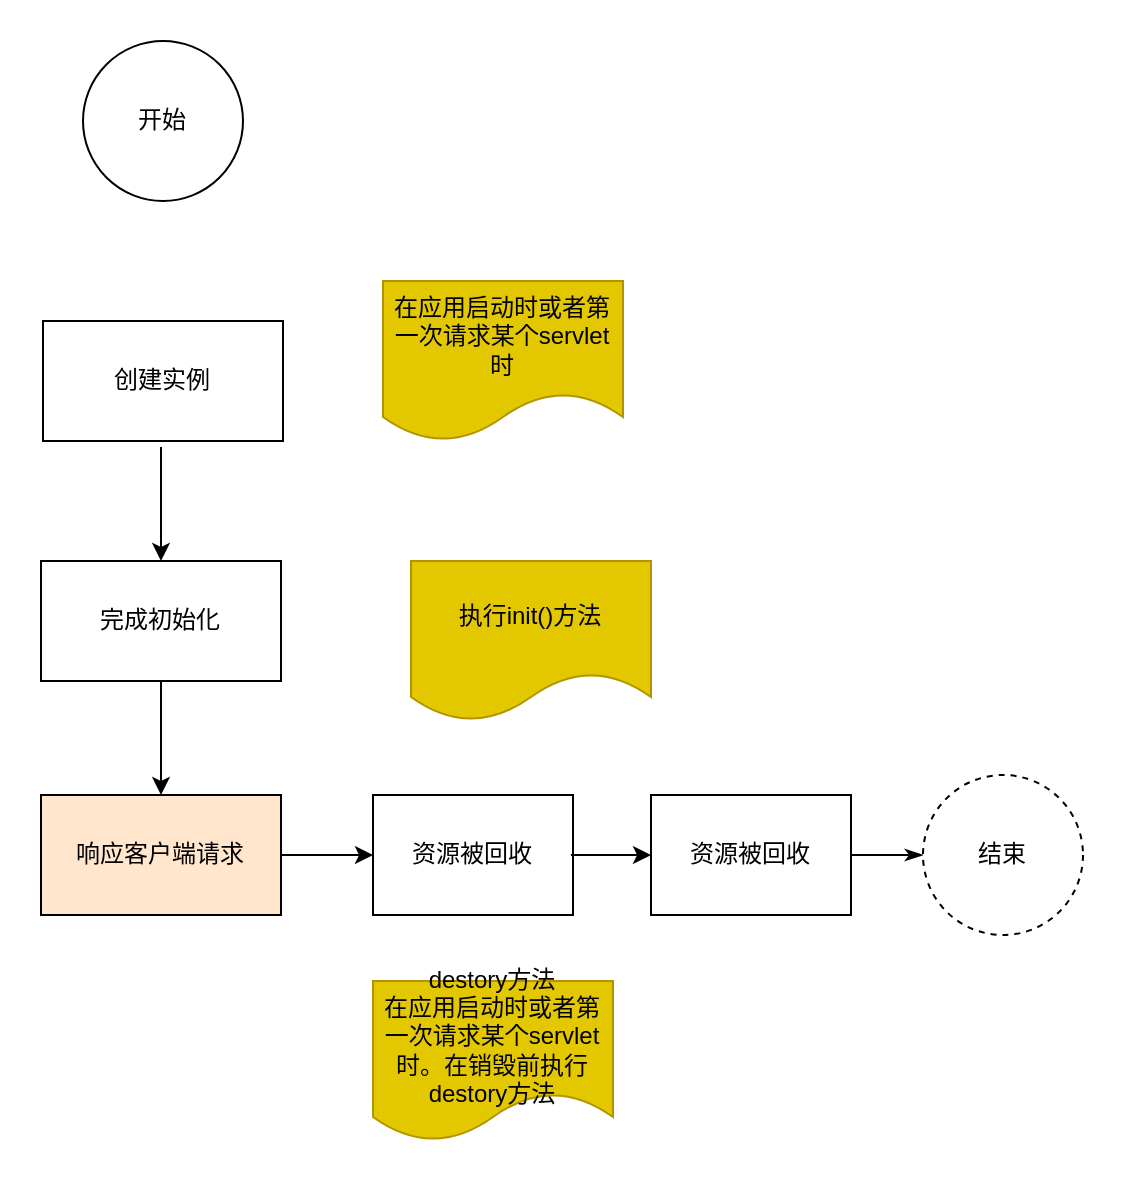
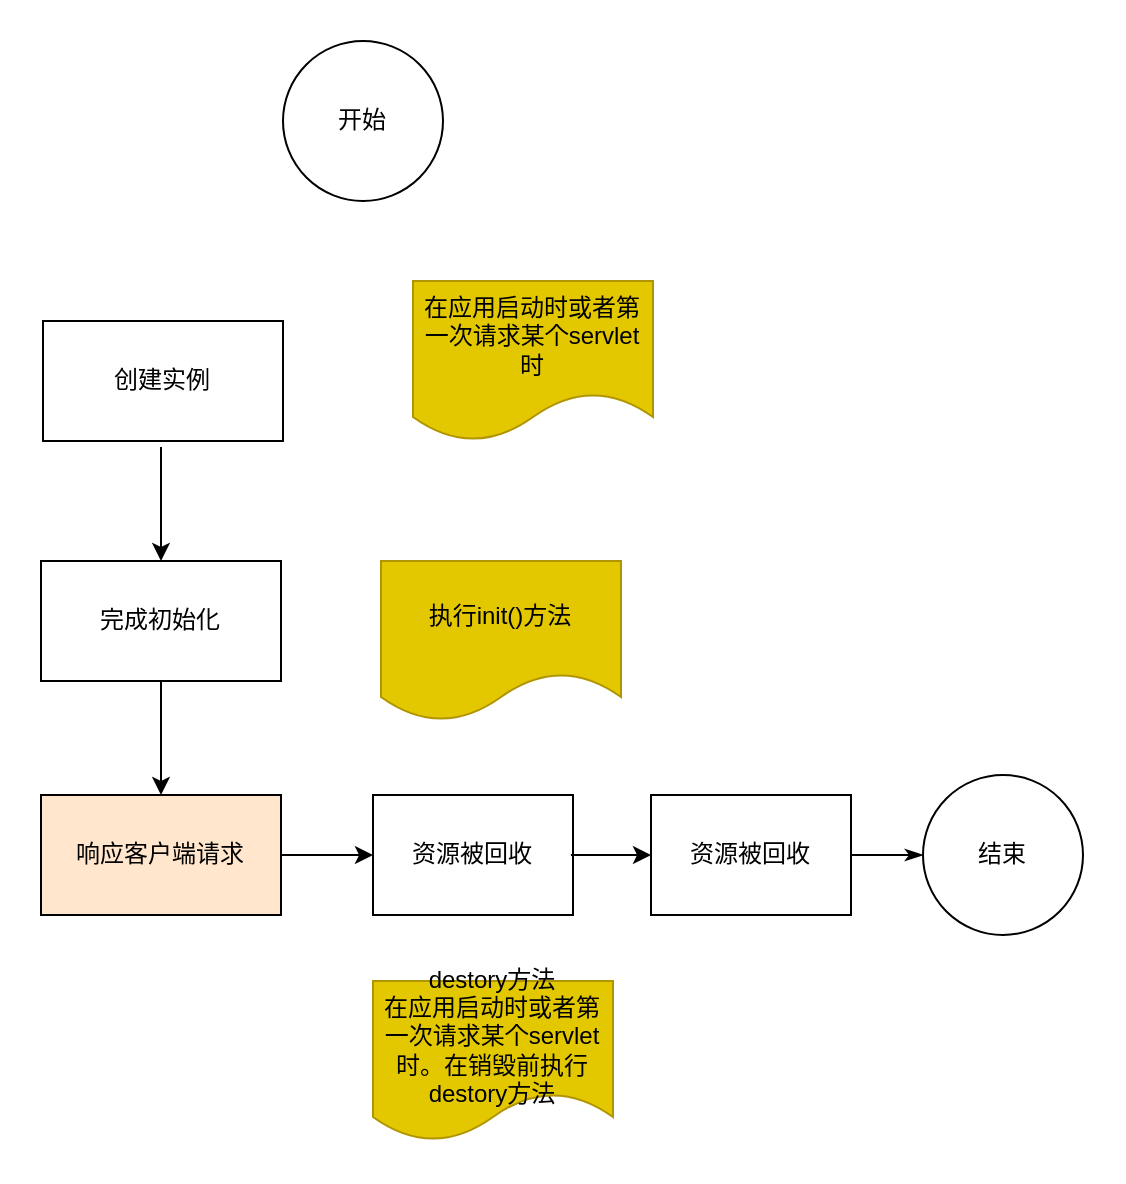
(163, 121) -> (363, 121)
(503, 361) -> (533, 361)
(531, 641) -> (501, 641)
(1003, 855) -> (1003, 855)
